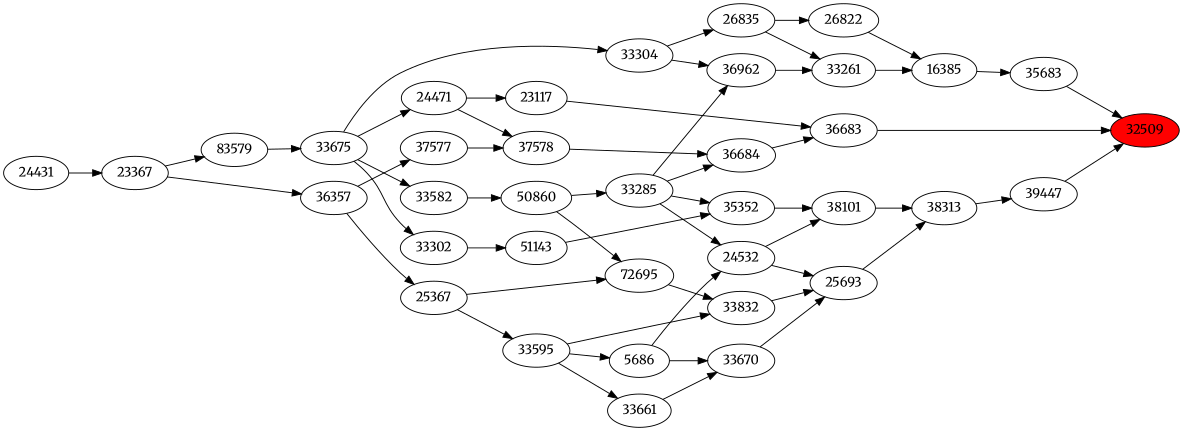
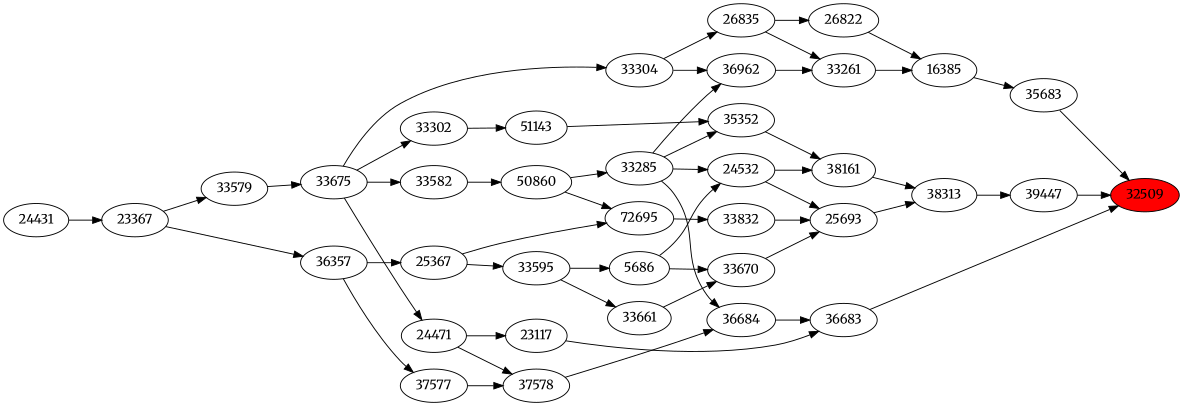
(234, 150) -> (234, 189)
(844, 208) -> (844, 170)
(634, 330) -> none
